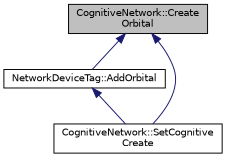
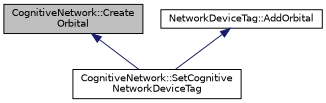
(106, 55) -> none
(138, 139) -> (157, 84)
